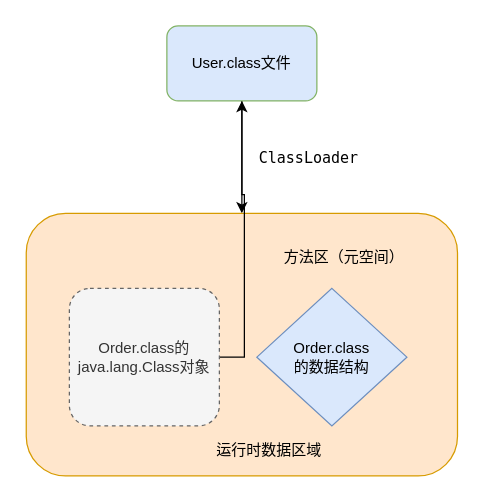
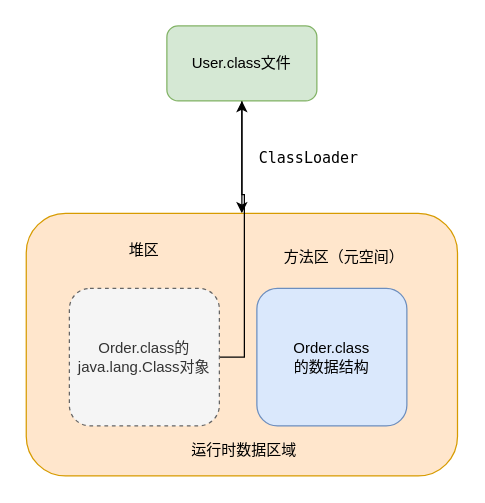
(242, 63) -> (242, 63)
none -> (144, 251)
(332, 357) -> (332, 357)
(269, 451) -> (244, 451)
